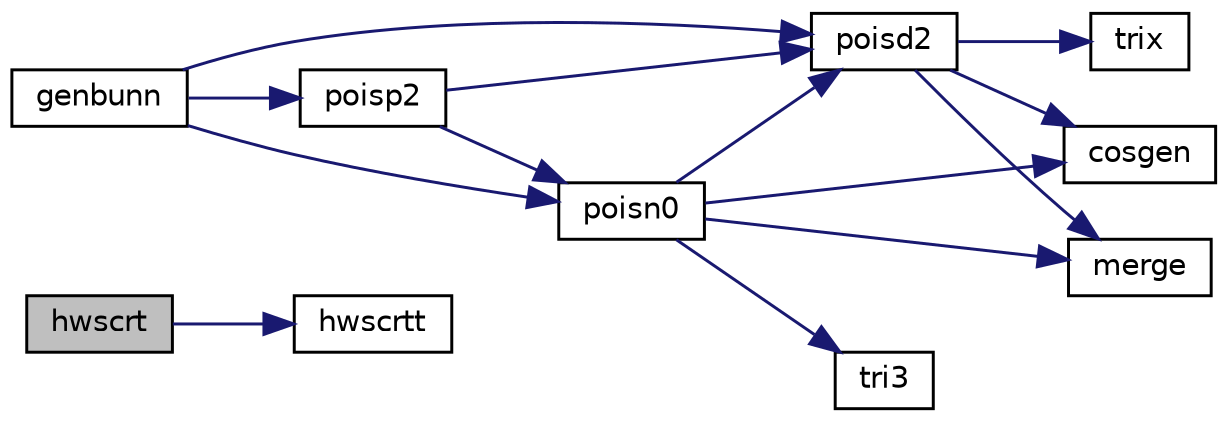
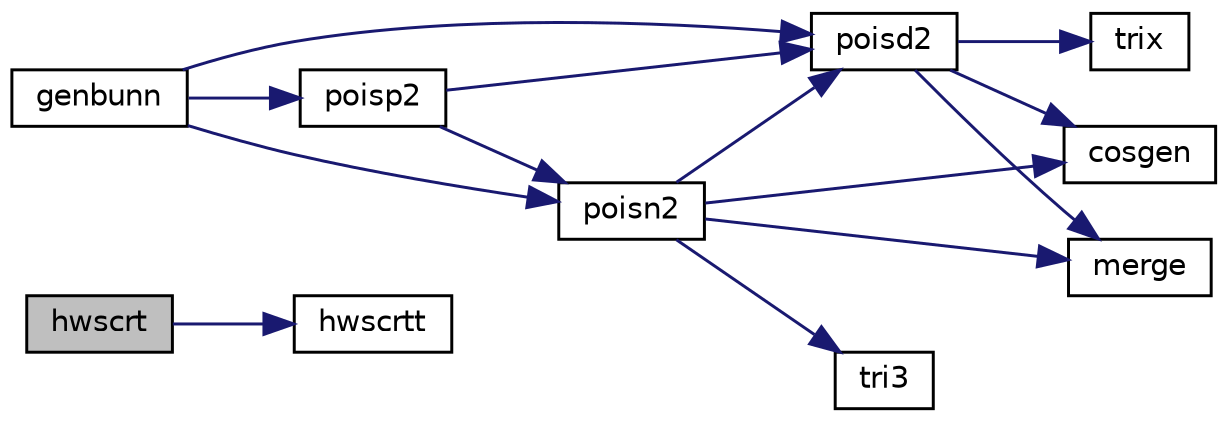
(632, 211) -> (632, 211)
